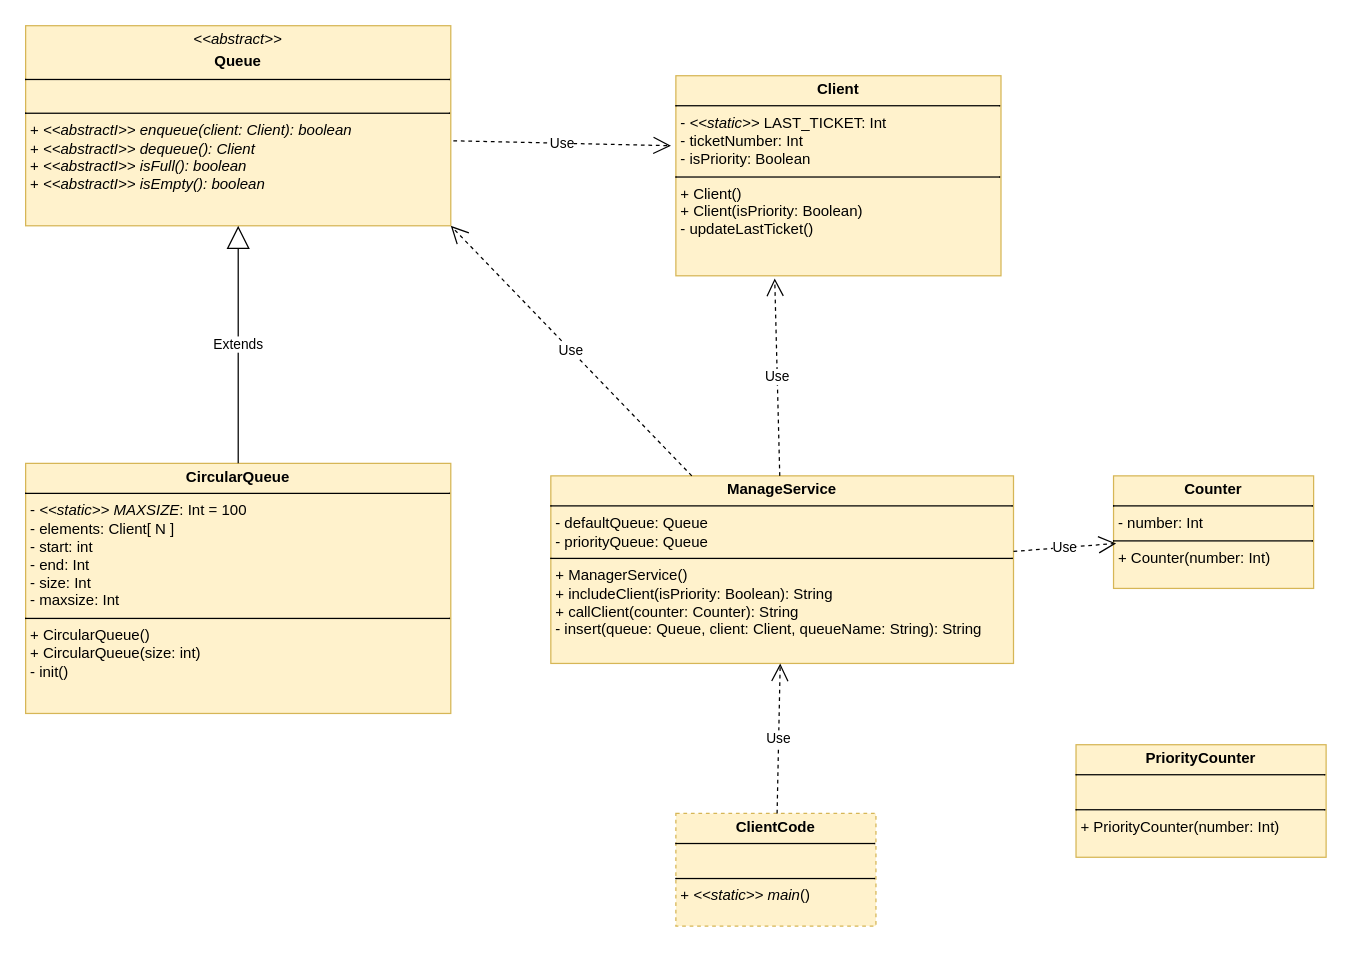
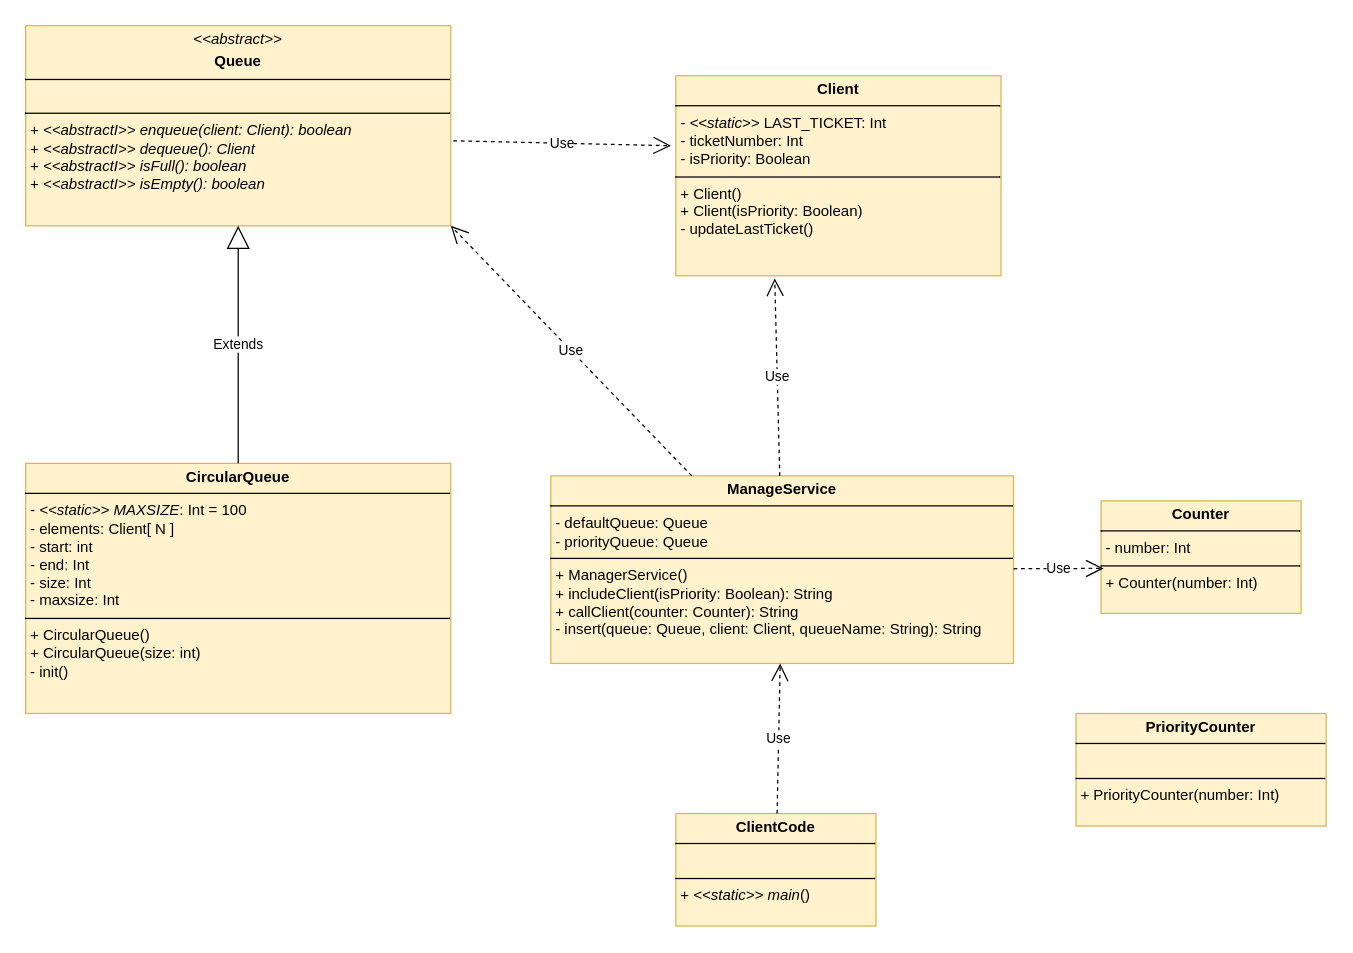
(1213, 532) -> (1201, 557)
(1201, 801) -> (1201, 769)
(776, 869) -> (776, 869)
